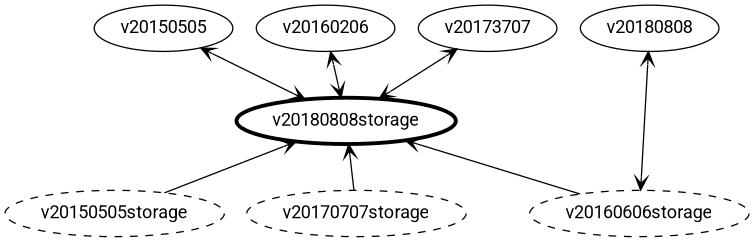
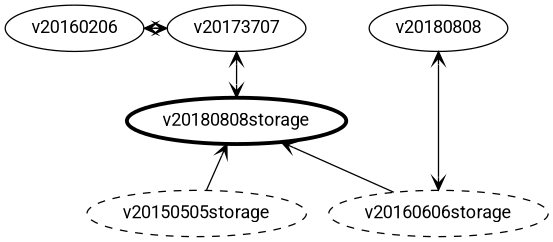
(164, 28) -> none
(336, 75) -> (158, 28)
(356, 213) -> none
